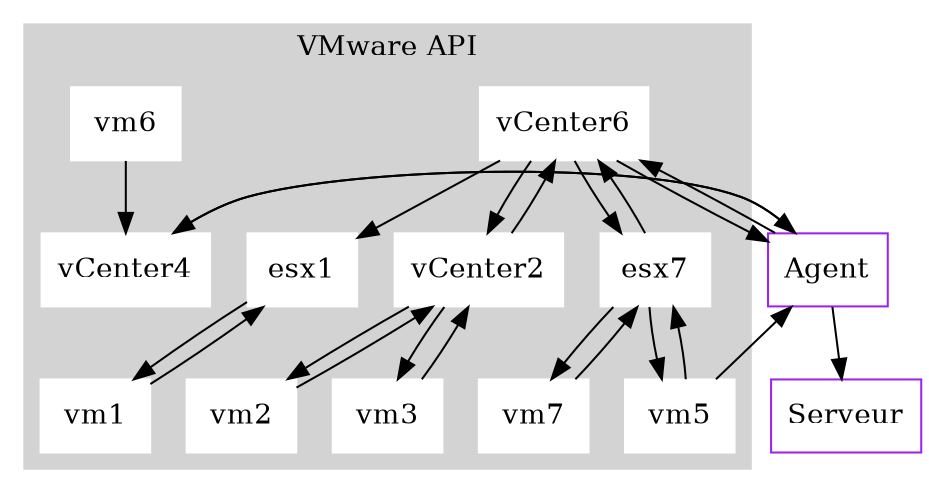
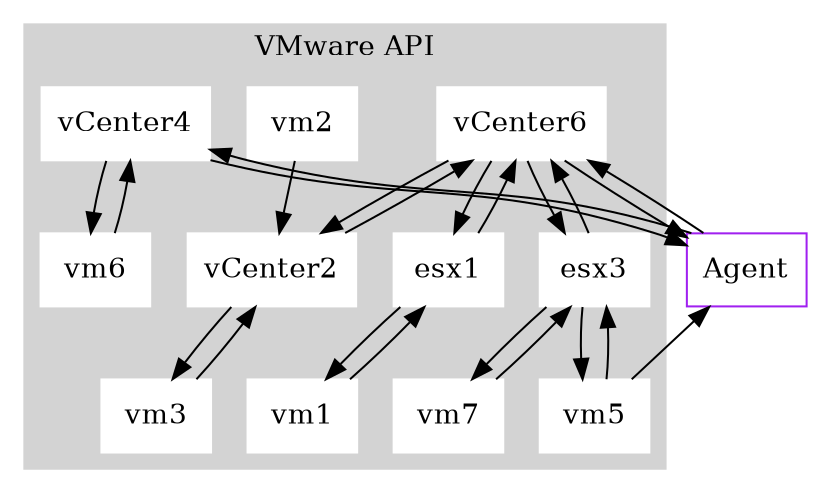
none -> (99, 187)
none -> (491, 211)
(655, 270) -> (595, 270)
(357, 337) -> none
(846, 416) -> none
